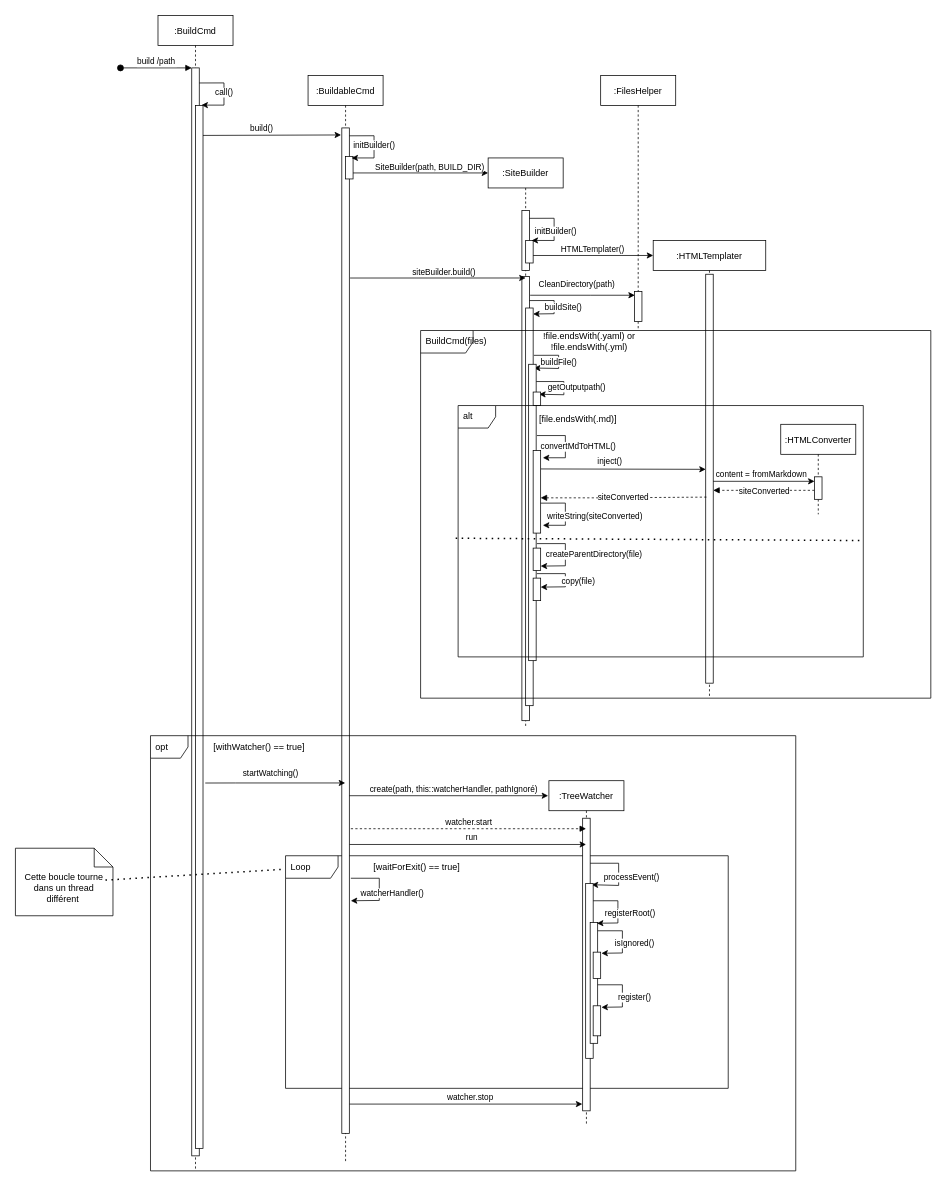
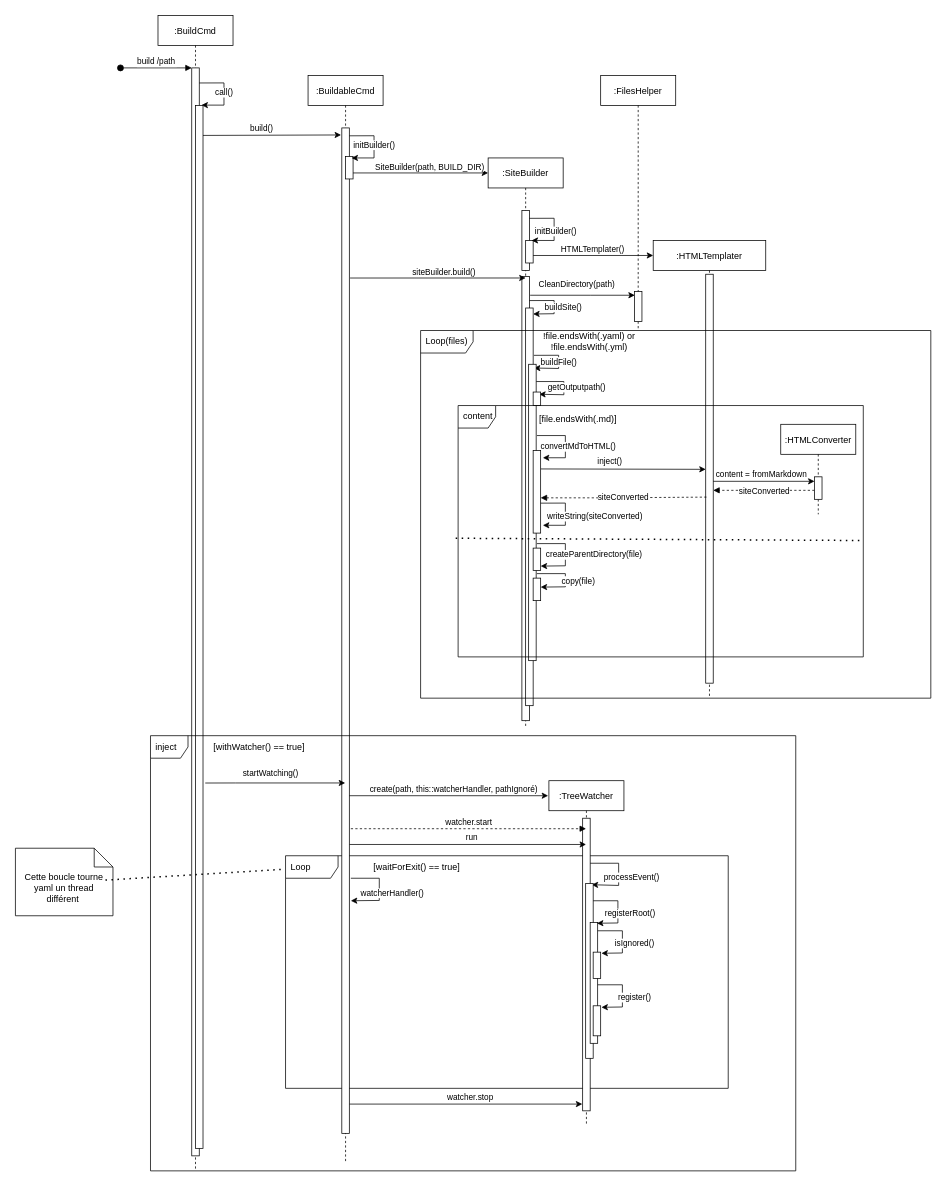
(449, 342) -> (449, 342)
(470, 417) -> (479, 417)
(163, 747) -> (170, 747)
(64, 888) -> (64, 888)
